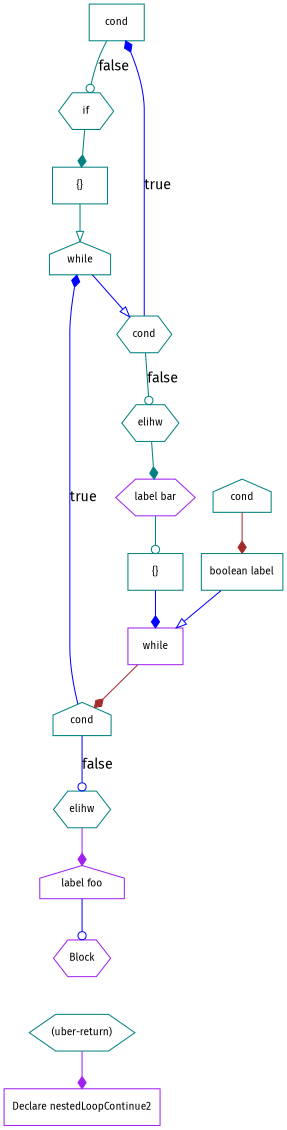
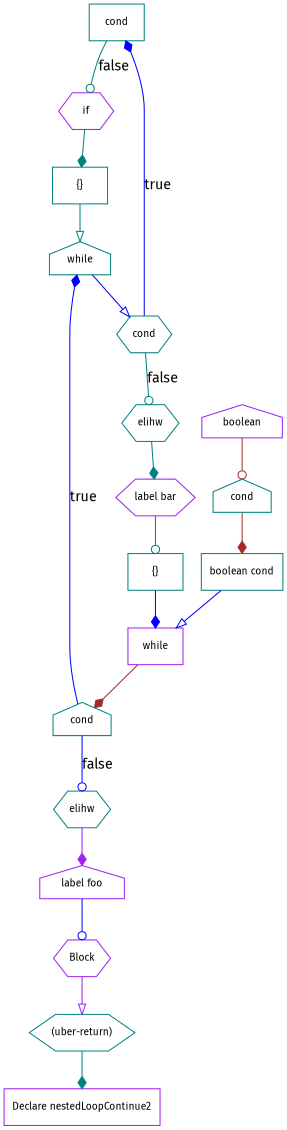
(86, 111) -> (86, 111)
none -> (242, 423)
(242, 572) -> (242, 572)
none -> (82, 990)
(82, 1064) -> (82, 1064)
